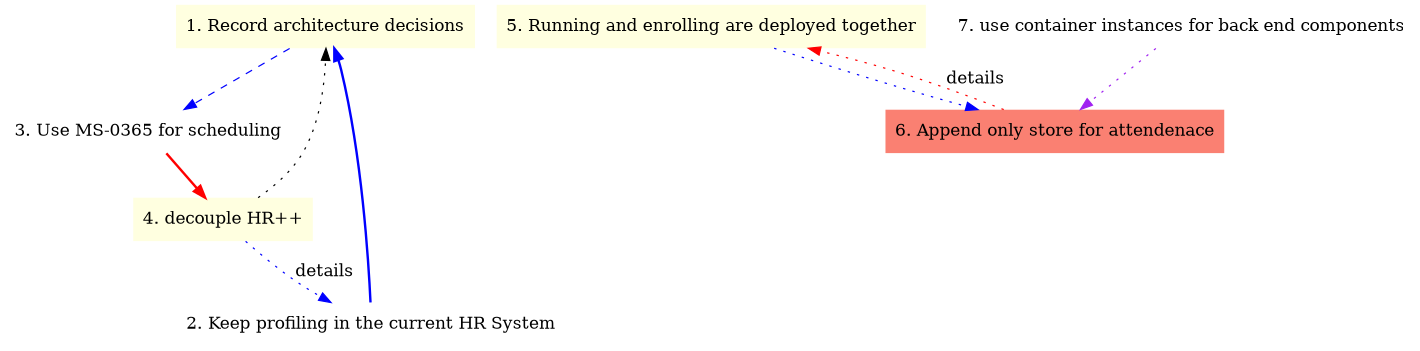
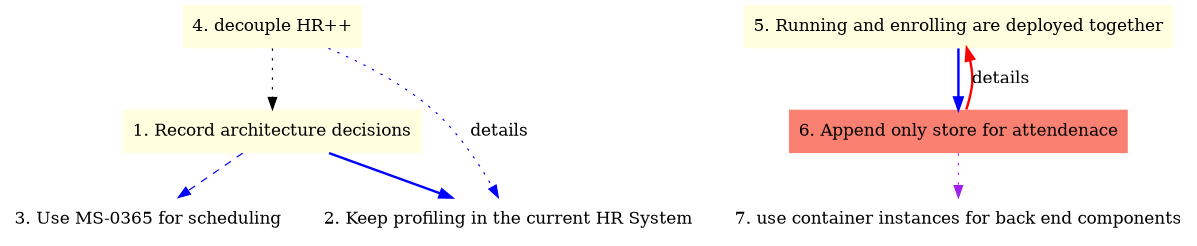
(1123, 75) -> (958, 169)
(913, 77) -> (972, 85)
(870, 78) -> (958, 73)
(182, 171) -> none
(360, 180) -> (385, 173)
